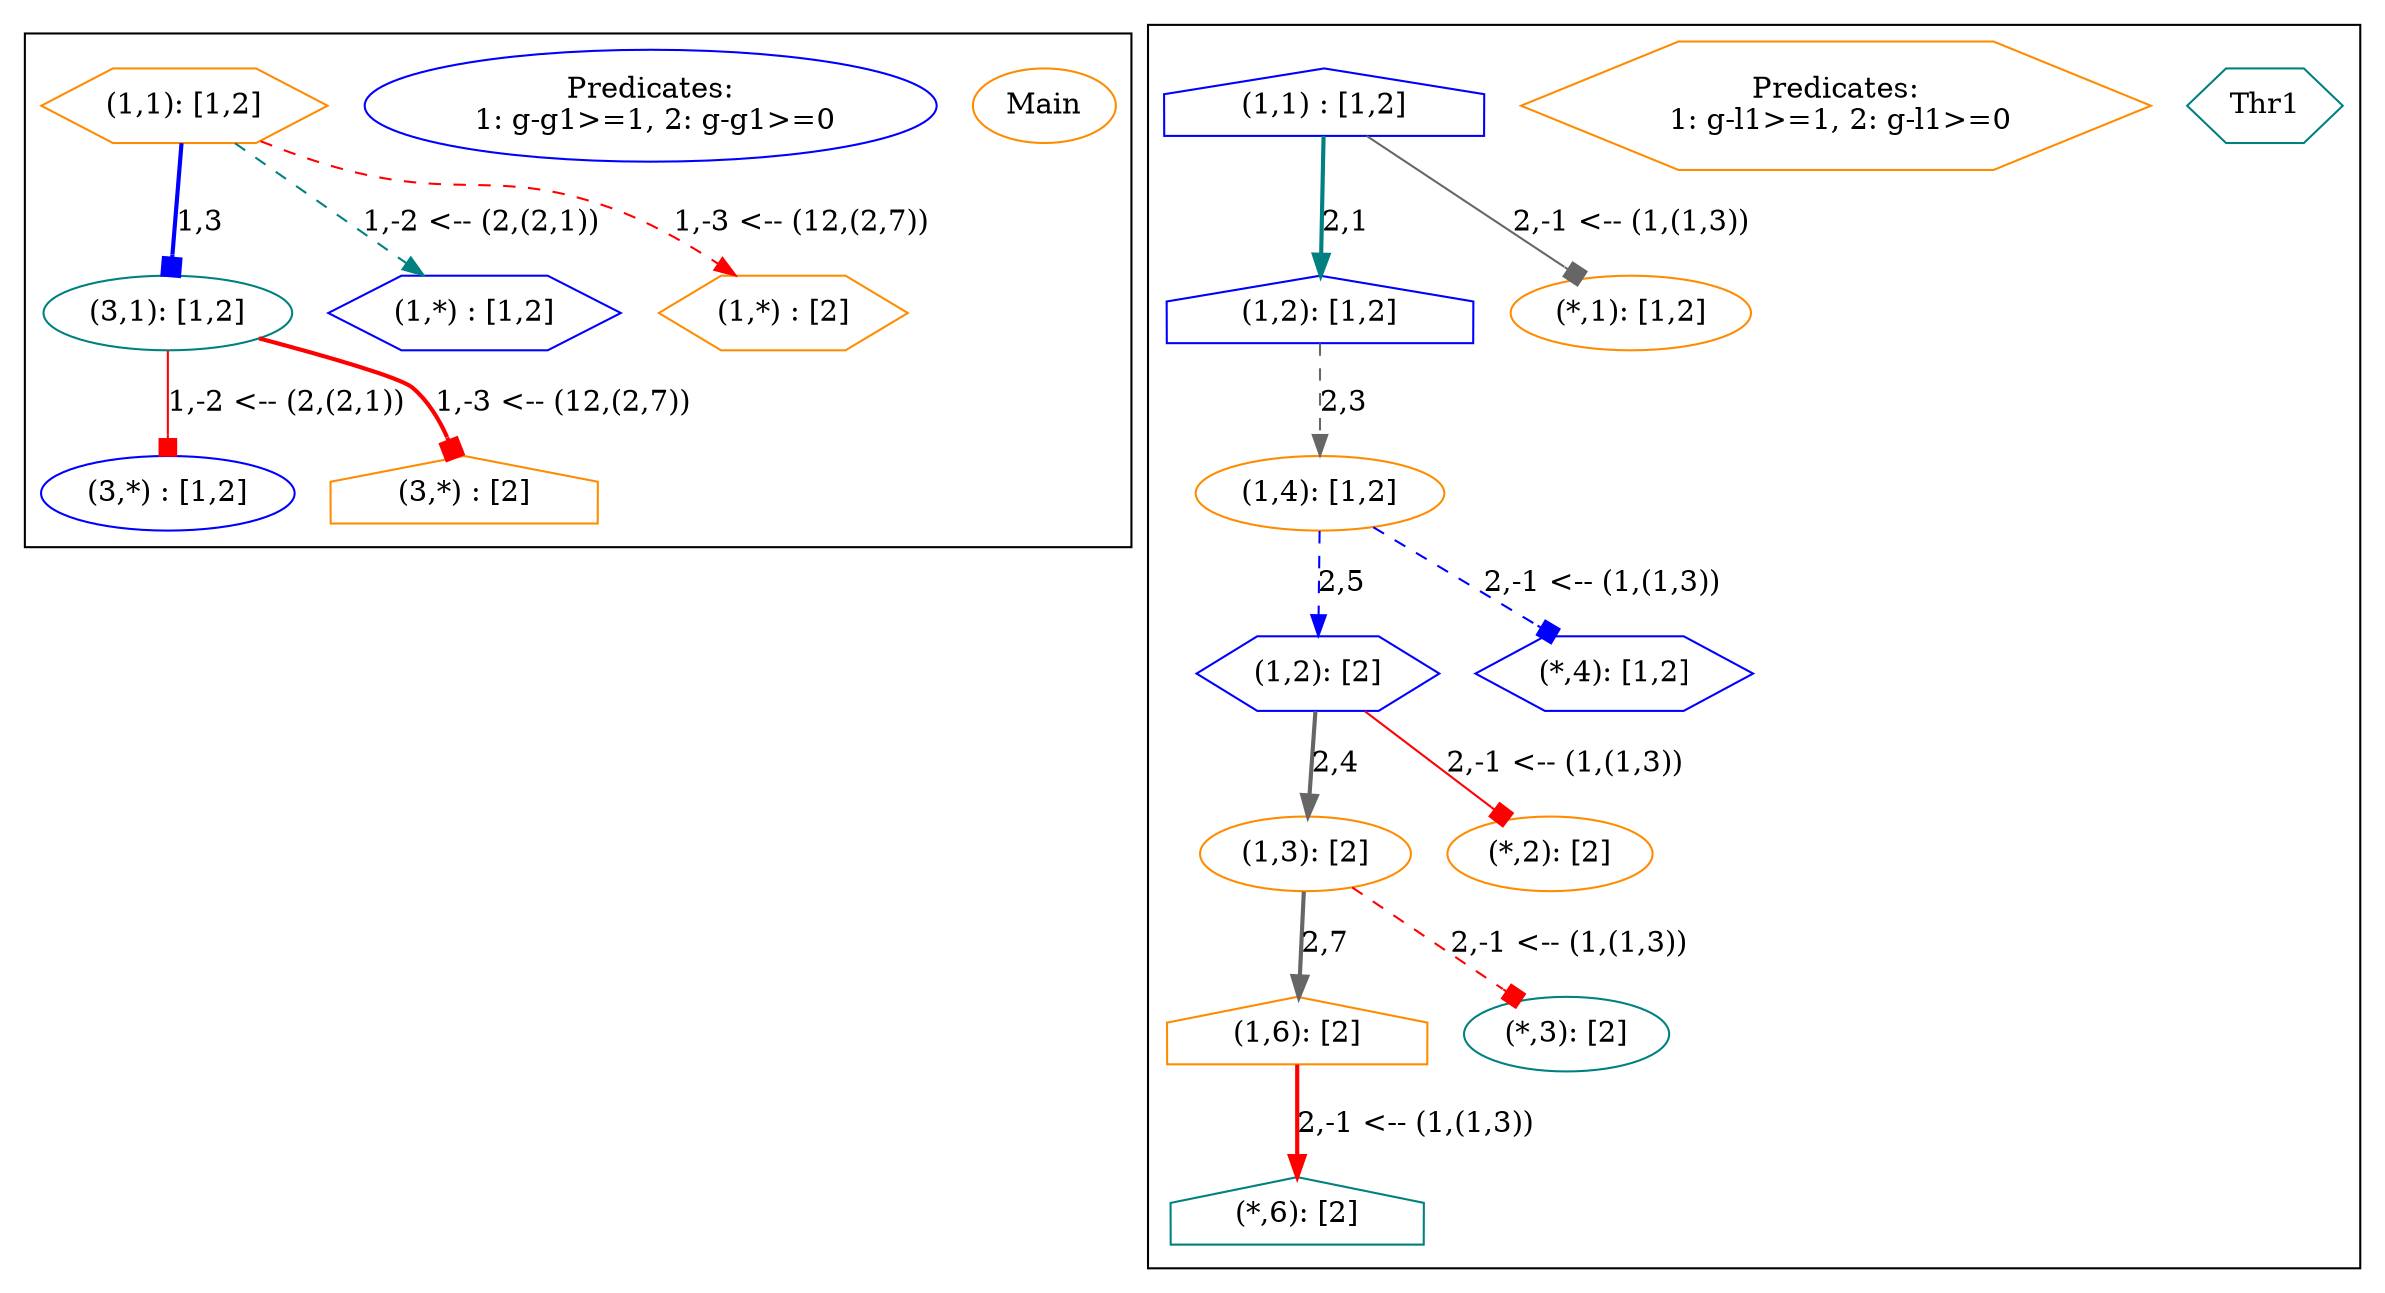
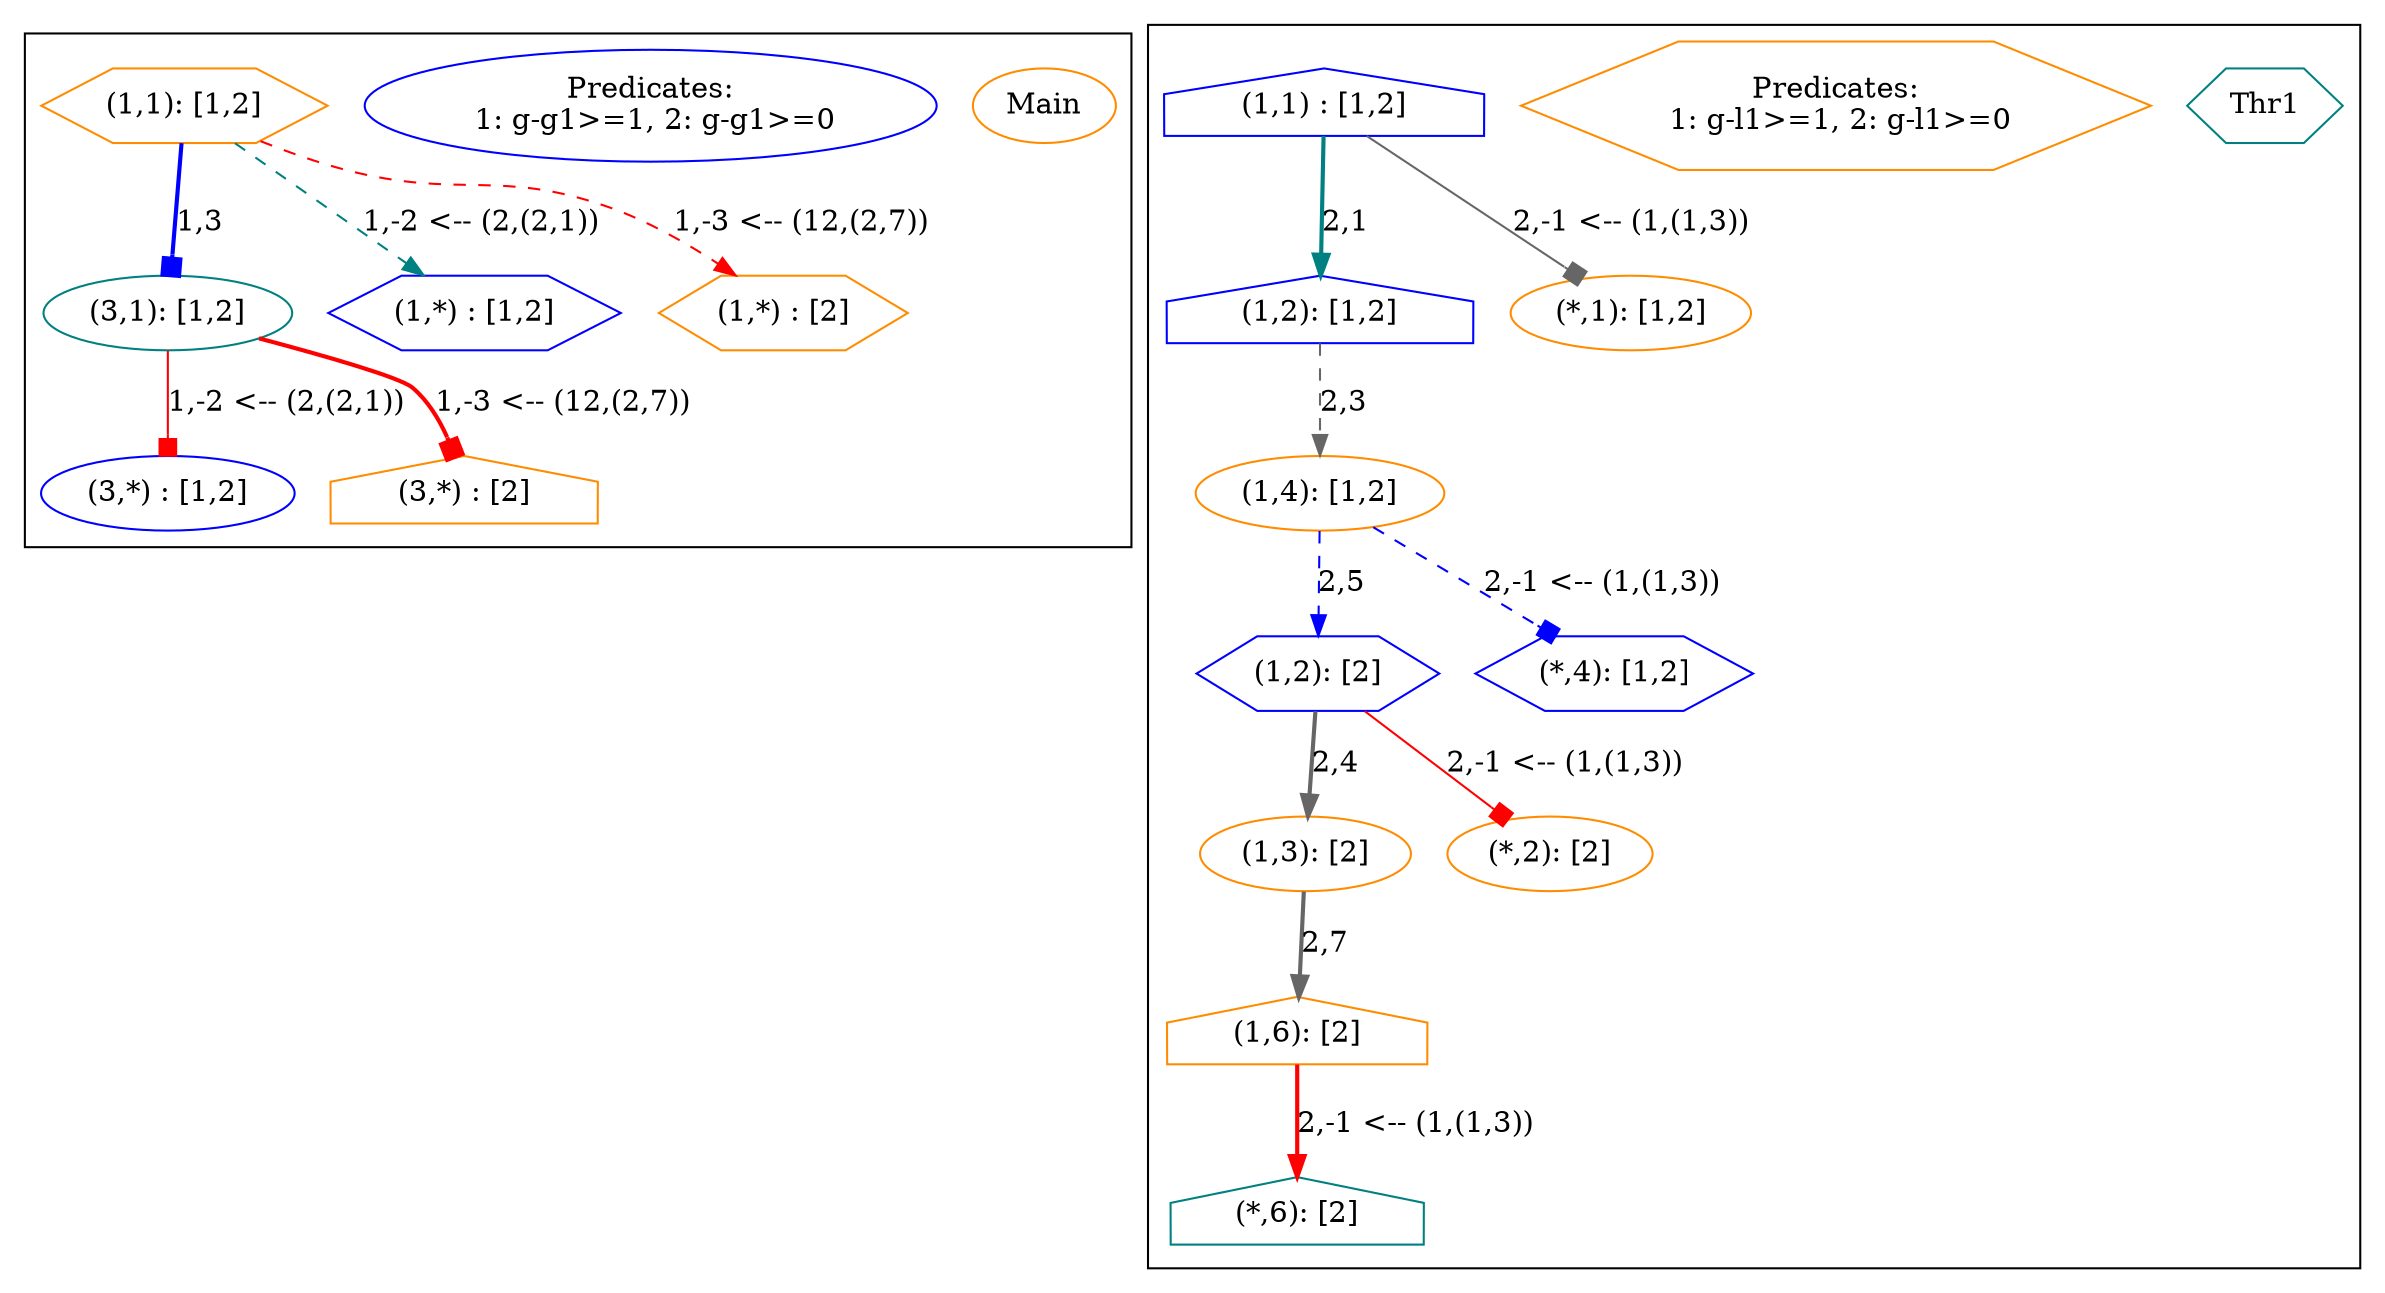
(1567, 1034) -> none
